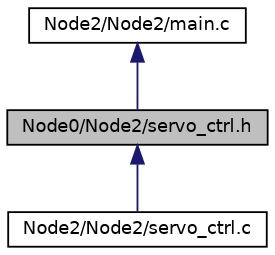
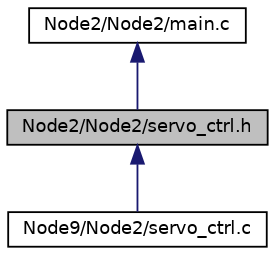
(137, 127) -> (137, 127)
(137, 229) -> (137, 229)
